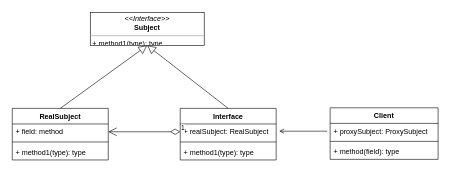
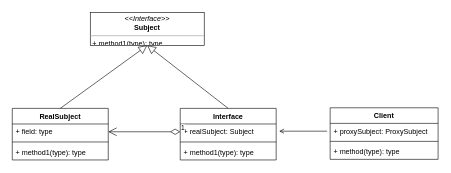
(41, 132) -> (37, 132)
(231, 132) -> (224, 132)
(371, 152) -> (371, 152)
